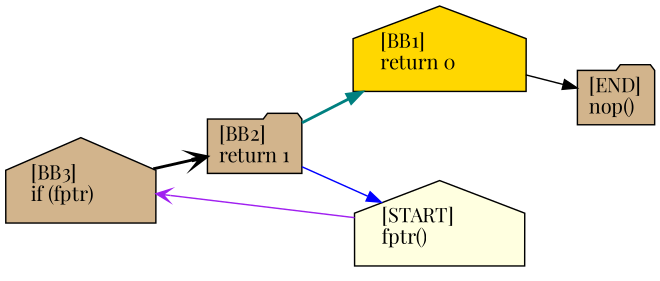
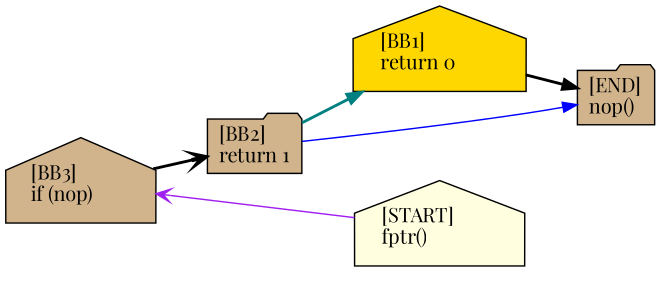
(544, 80) -> (544, 80)
(335, 182) -> (433, 126)
(81, 185) -> (81, 185)
